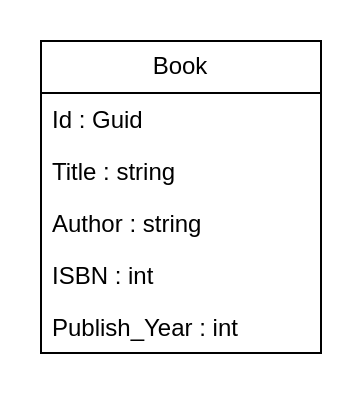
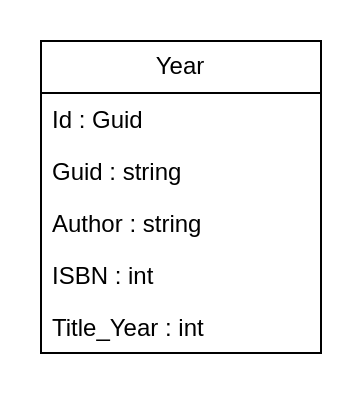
(181, 67) -> (181, 67)
(128, 173) -> (125, 173)
(155, 329) -> (142, 329)
